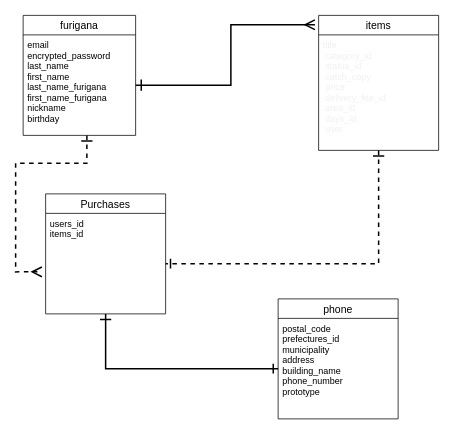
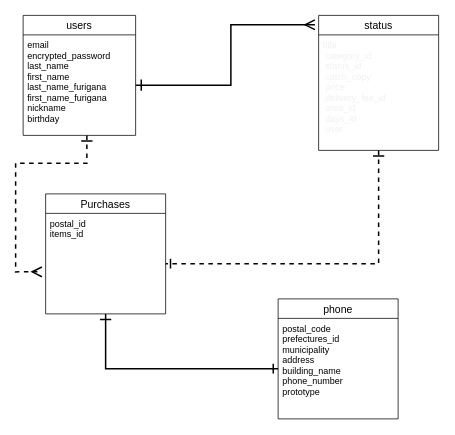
(79, 26) -> (79, 26)
(378, 26) -> (378, 26)
(68, 224) -> (70, 224)
